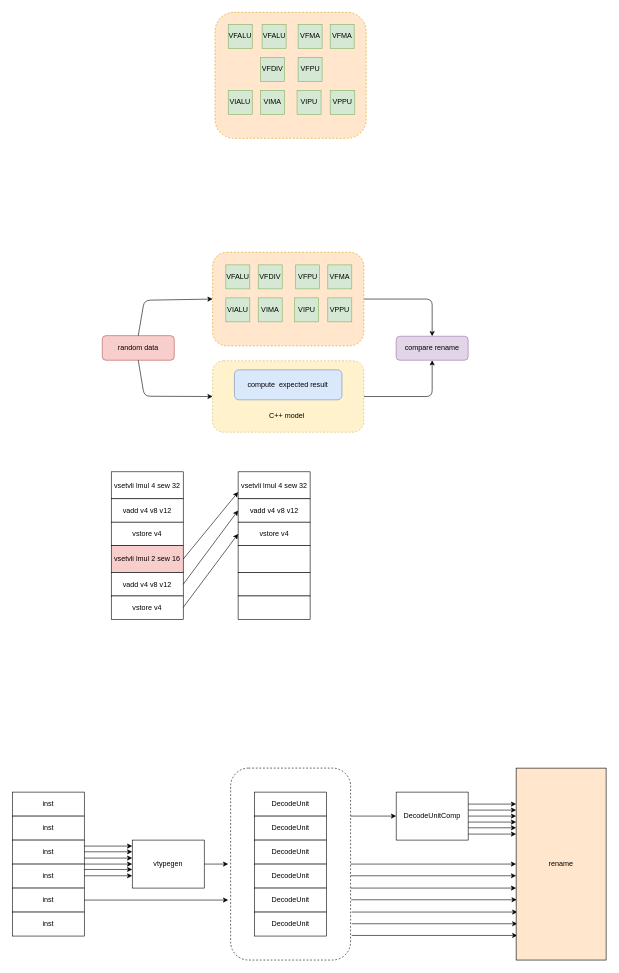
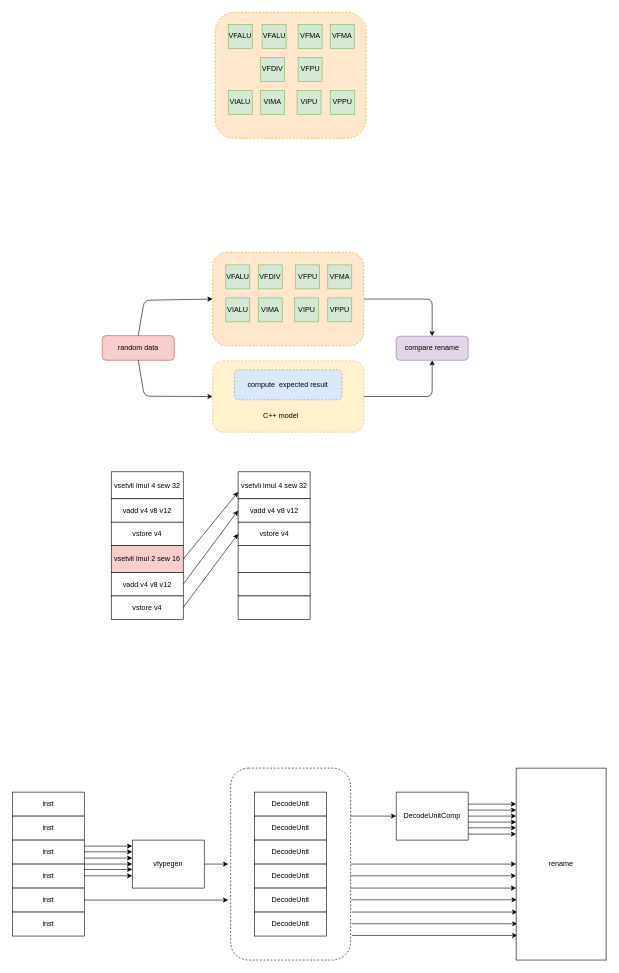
(288, 385) -> (288, 385)
(287, 416) -> (281, 416)
(561, 864) -> (561, 864)
